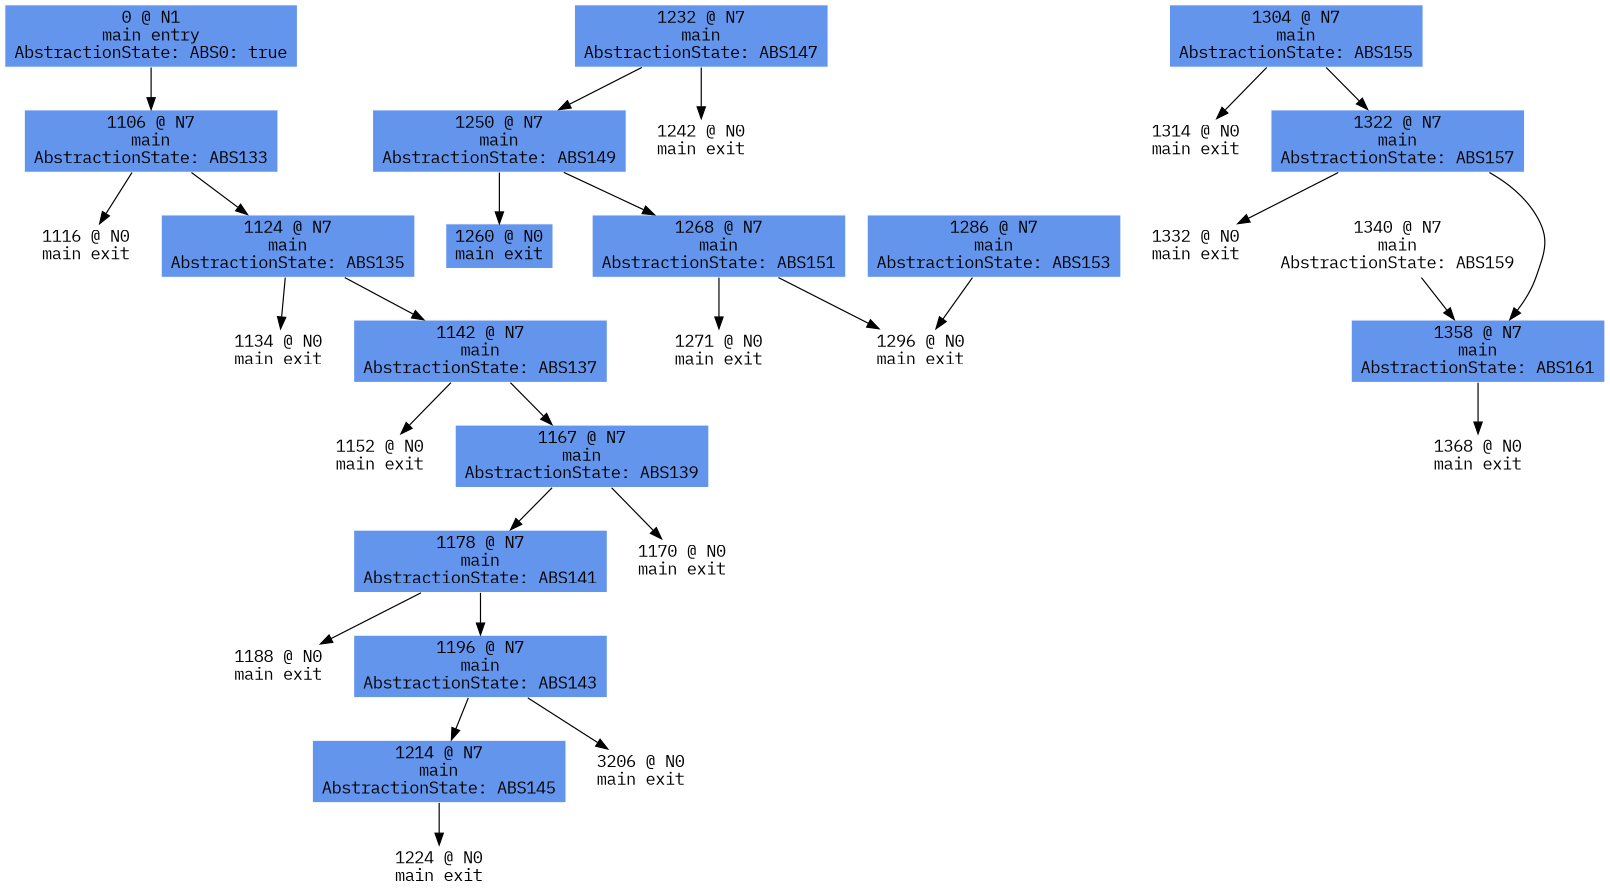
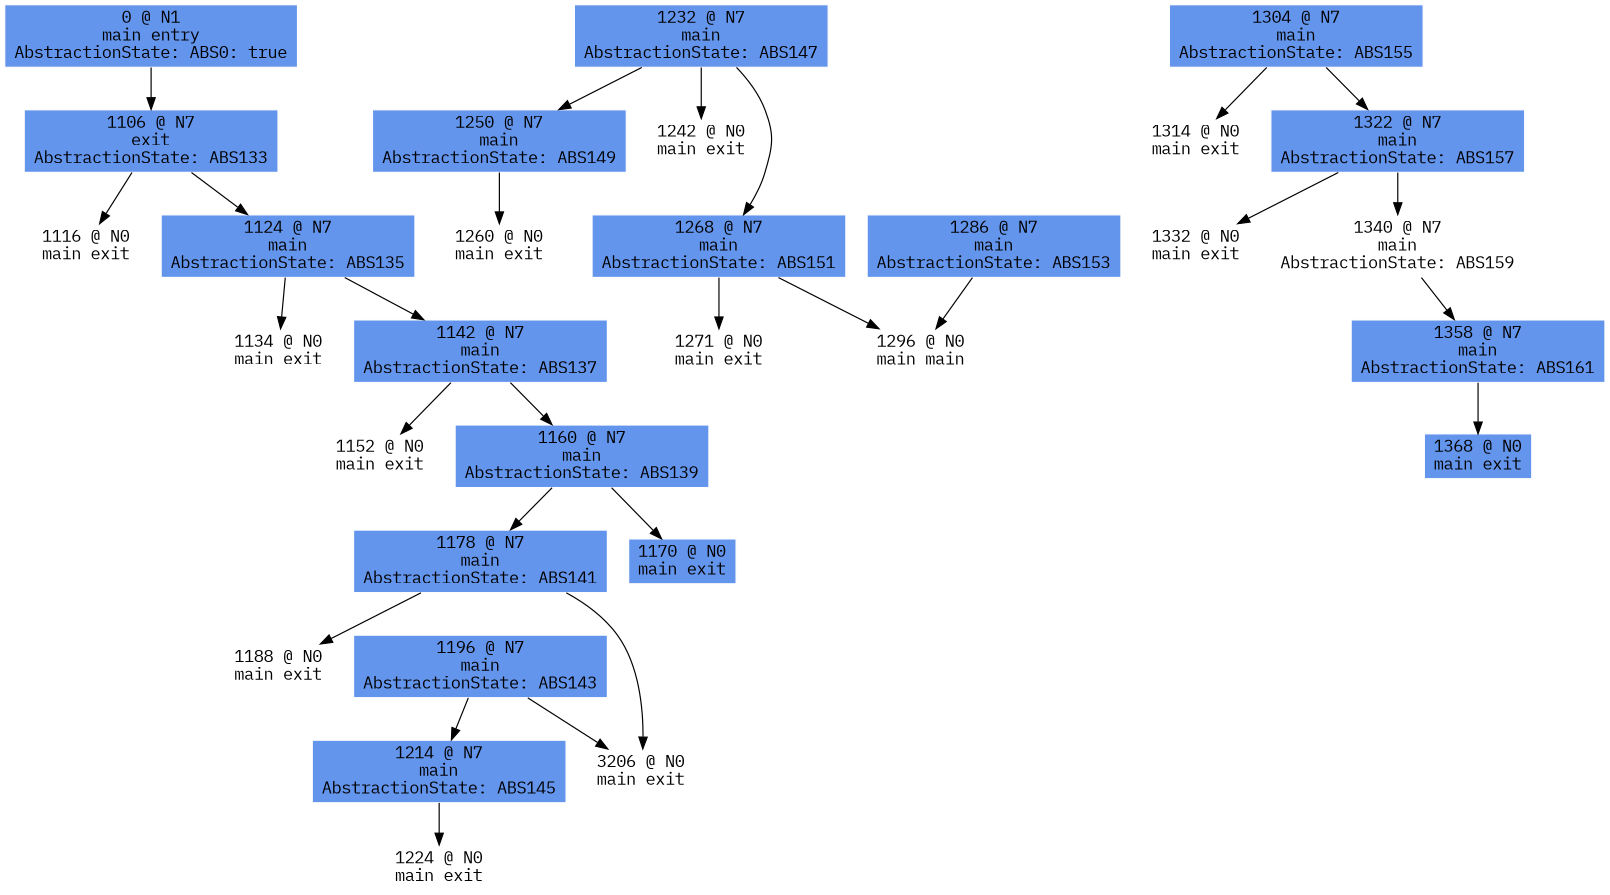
(151, 141) -> (151, 141)
(604, 191) -> (771, 133)
(1544, 233) -> (1398, 188)
(499, 246) -> (499, 246)
(921, 351) -> (921, 351)
(582, 456) -> (582, 456)
(1478, 456) -> (1478, 456)
(682, 561) -> (682, 561)
(480, 608) -> (627, 652)
